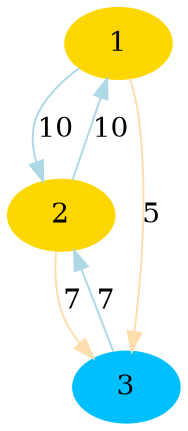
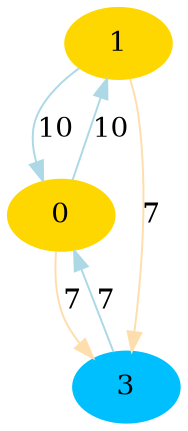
(61, 215) -> (61, 215)
(152, 215) -> (152, 215)
